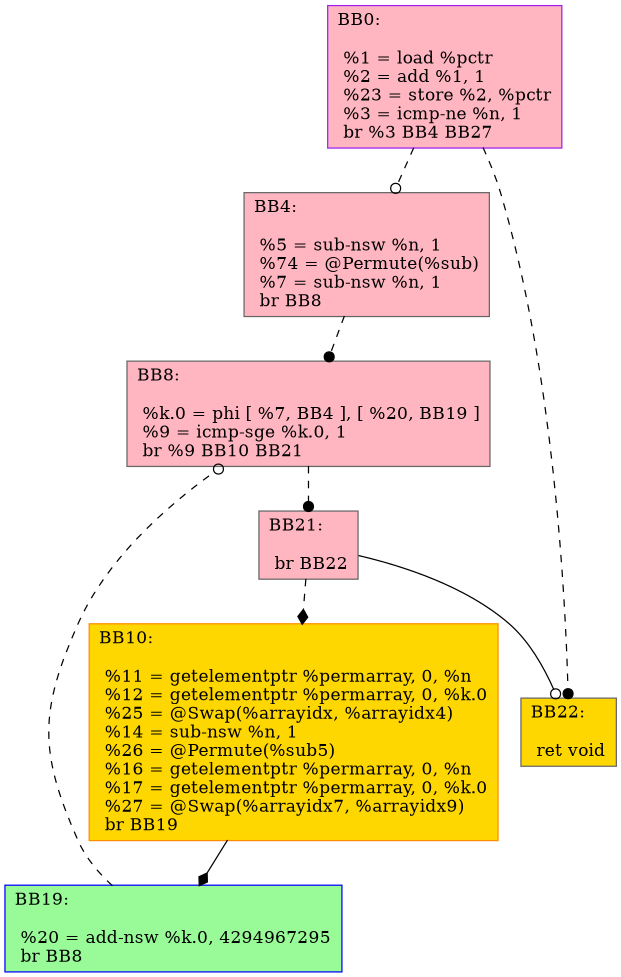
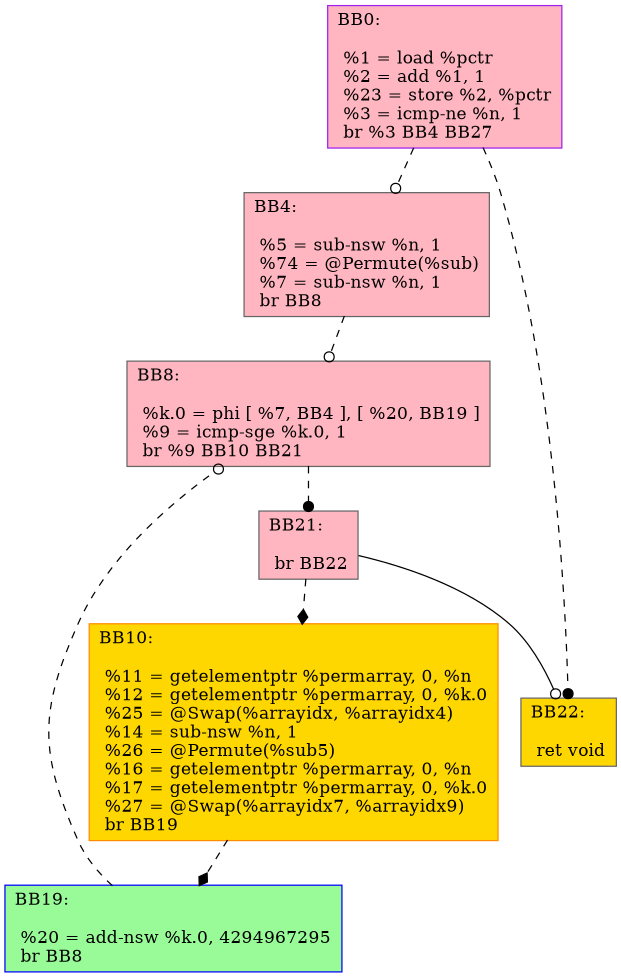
(338, 334) -> (338, 334)
(217, 856) -> (217, 856)
